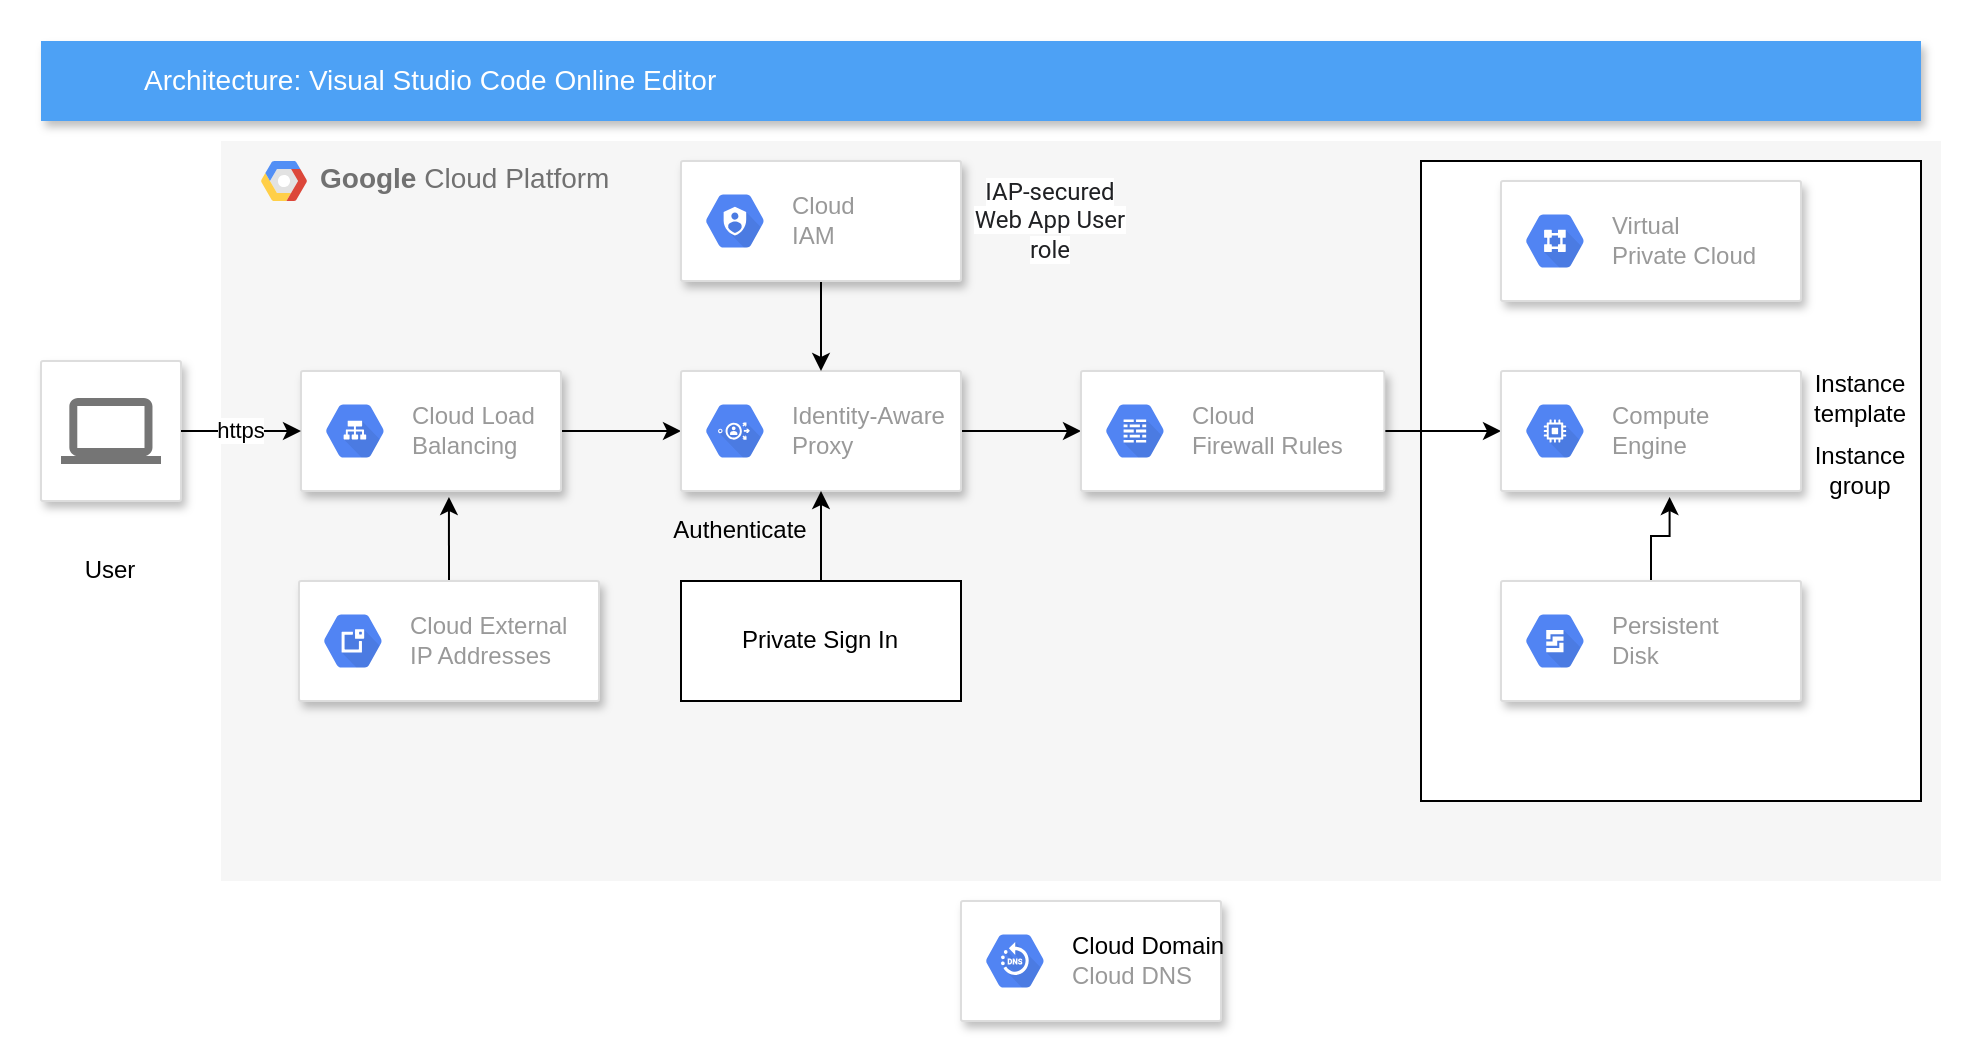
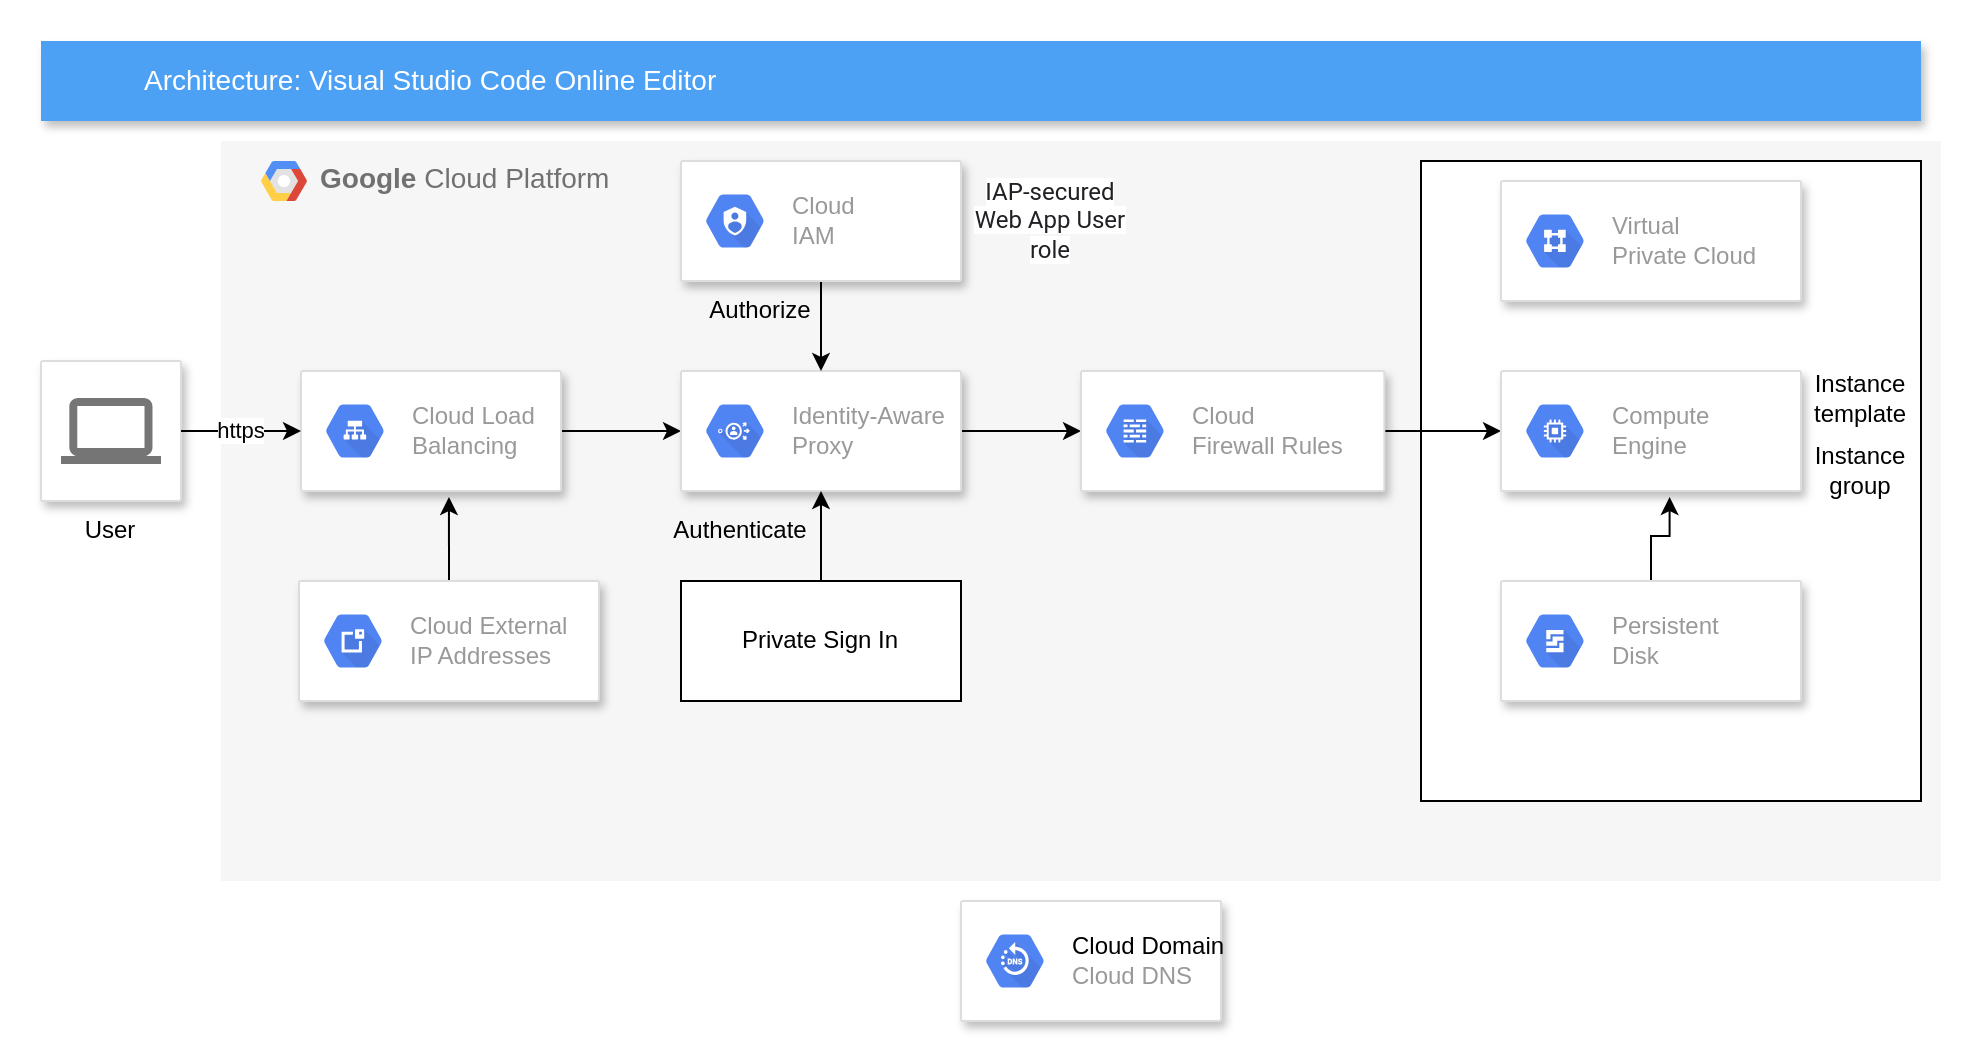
none -> (761, 311)
(111, 571) -> (111, 531)
